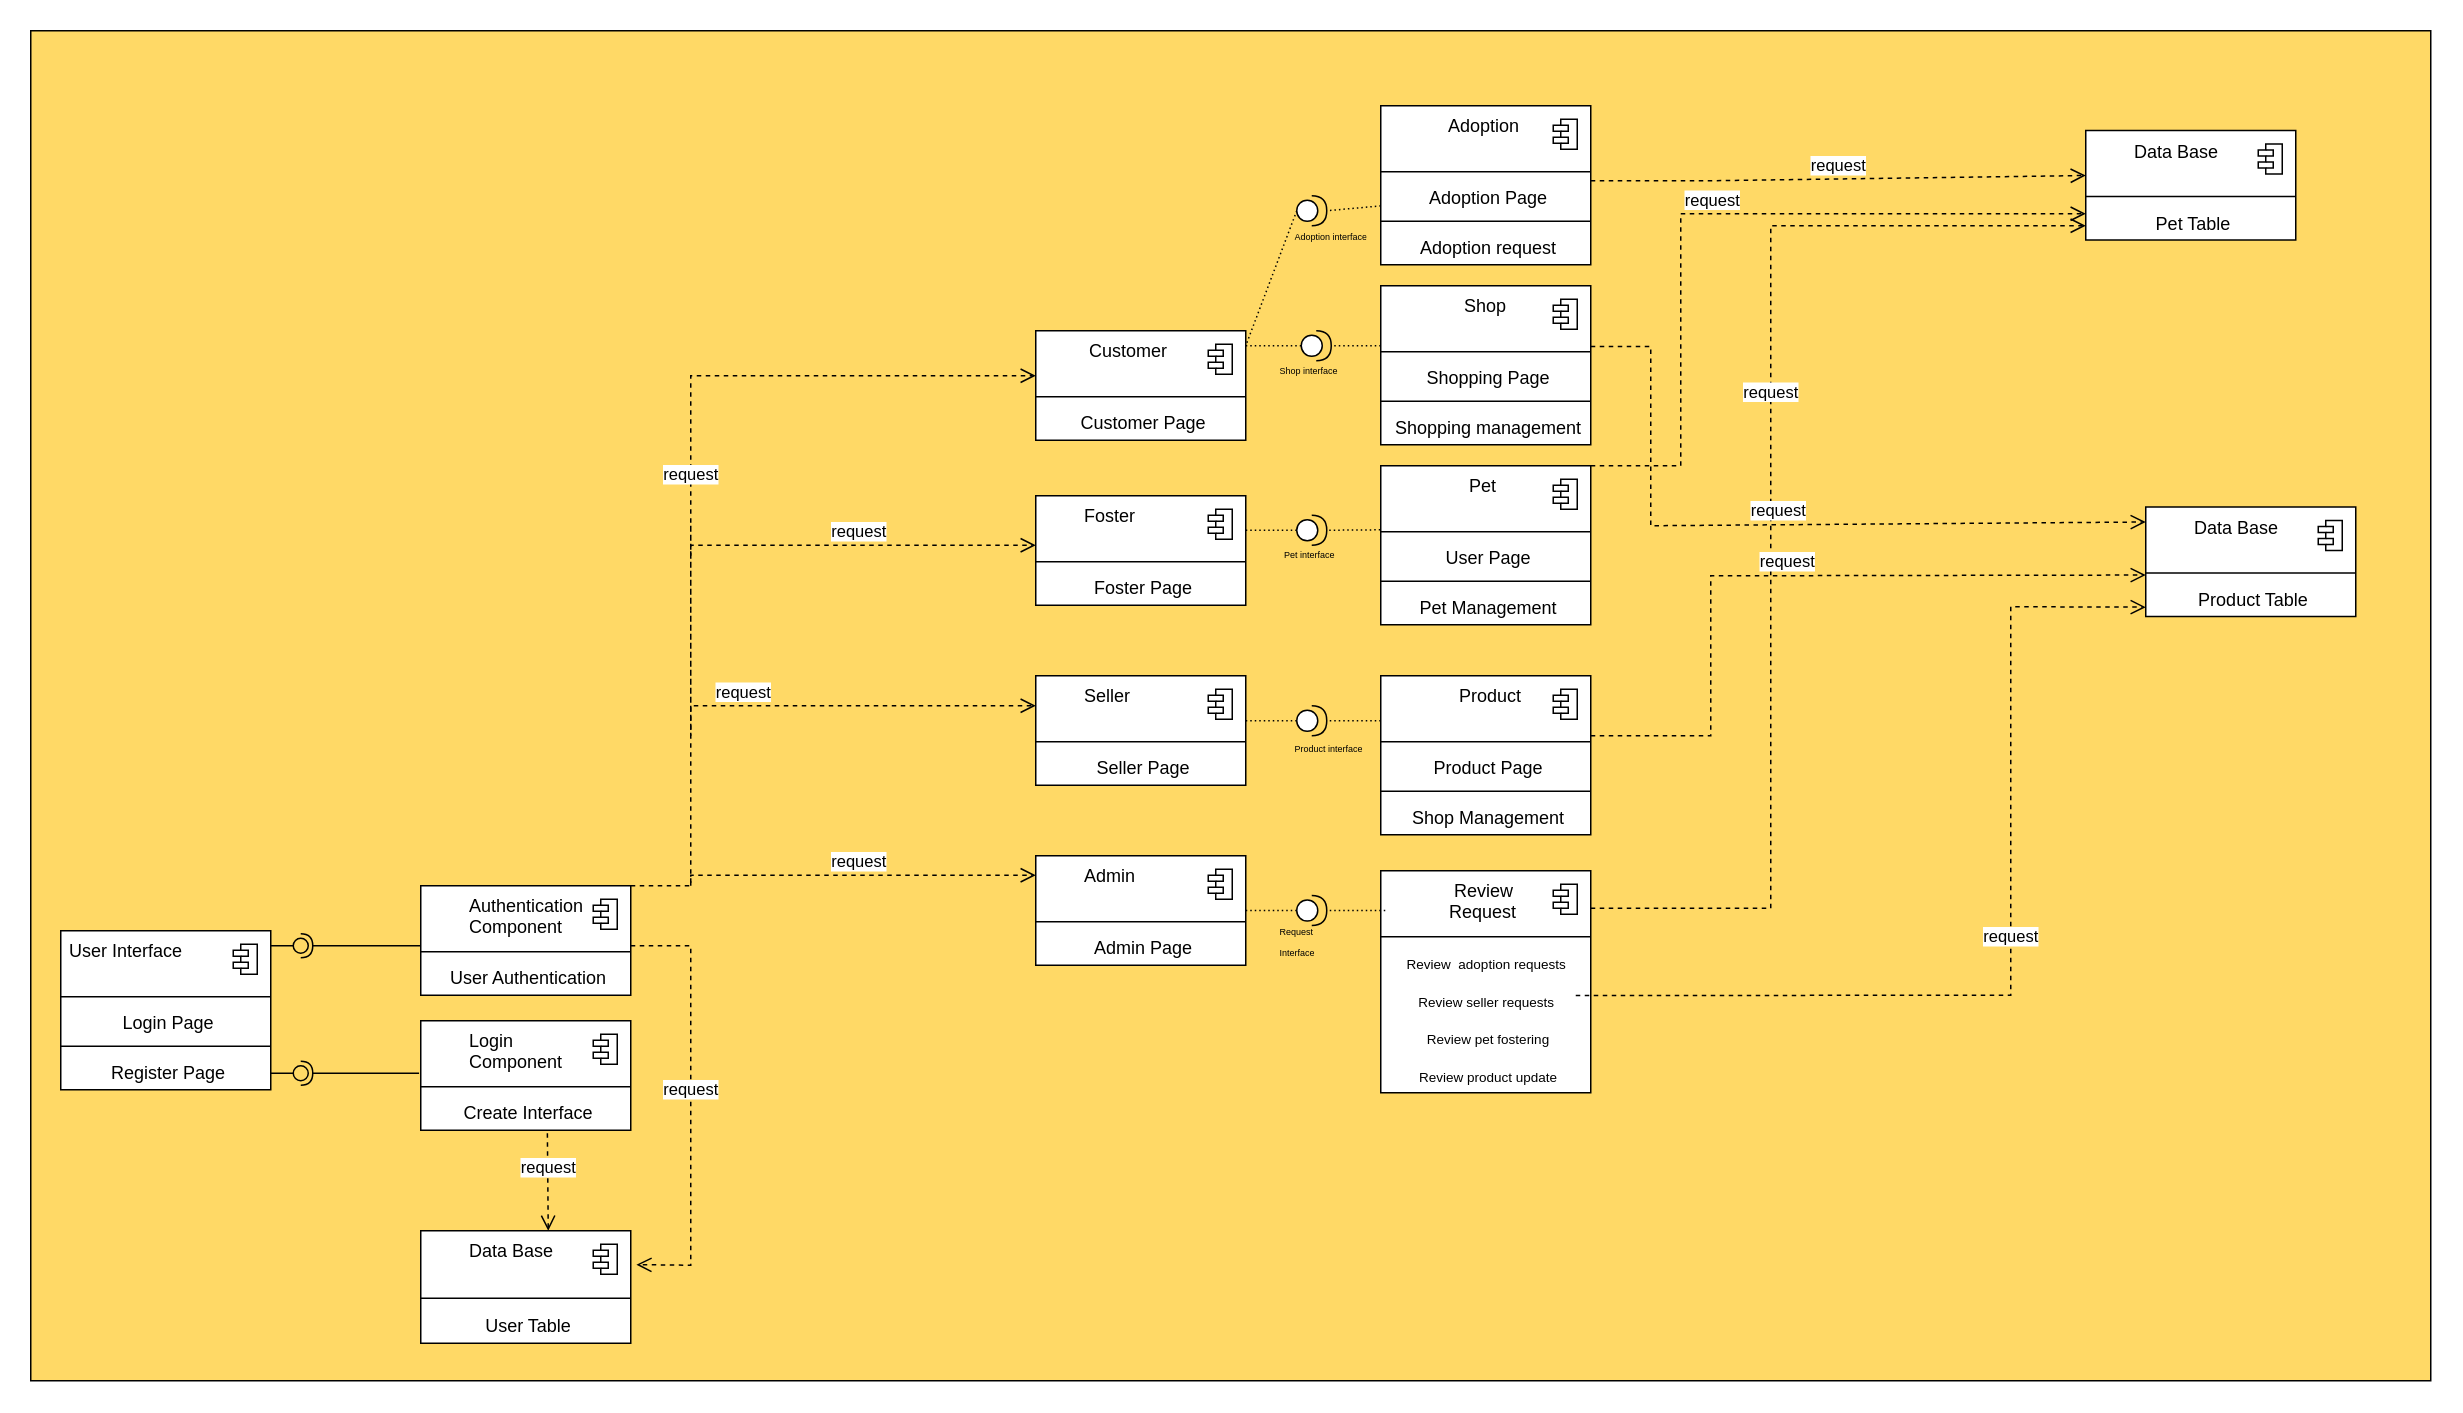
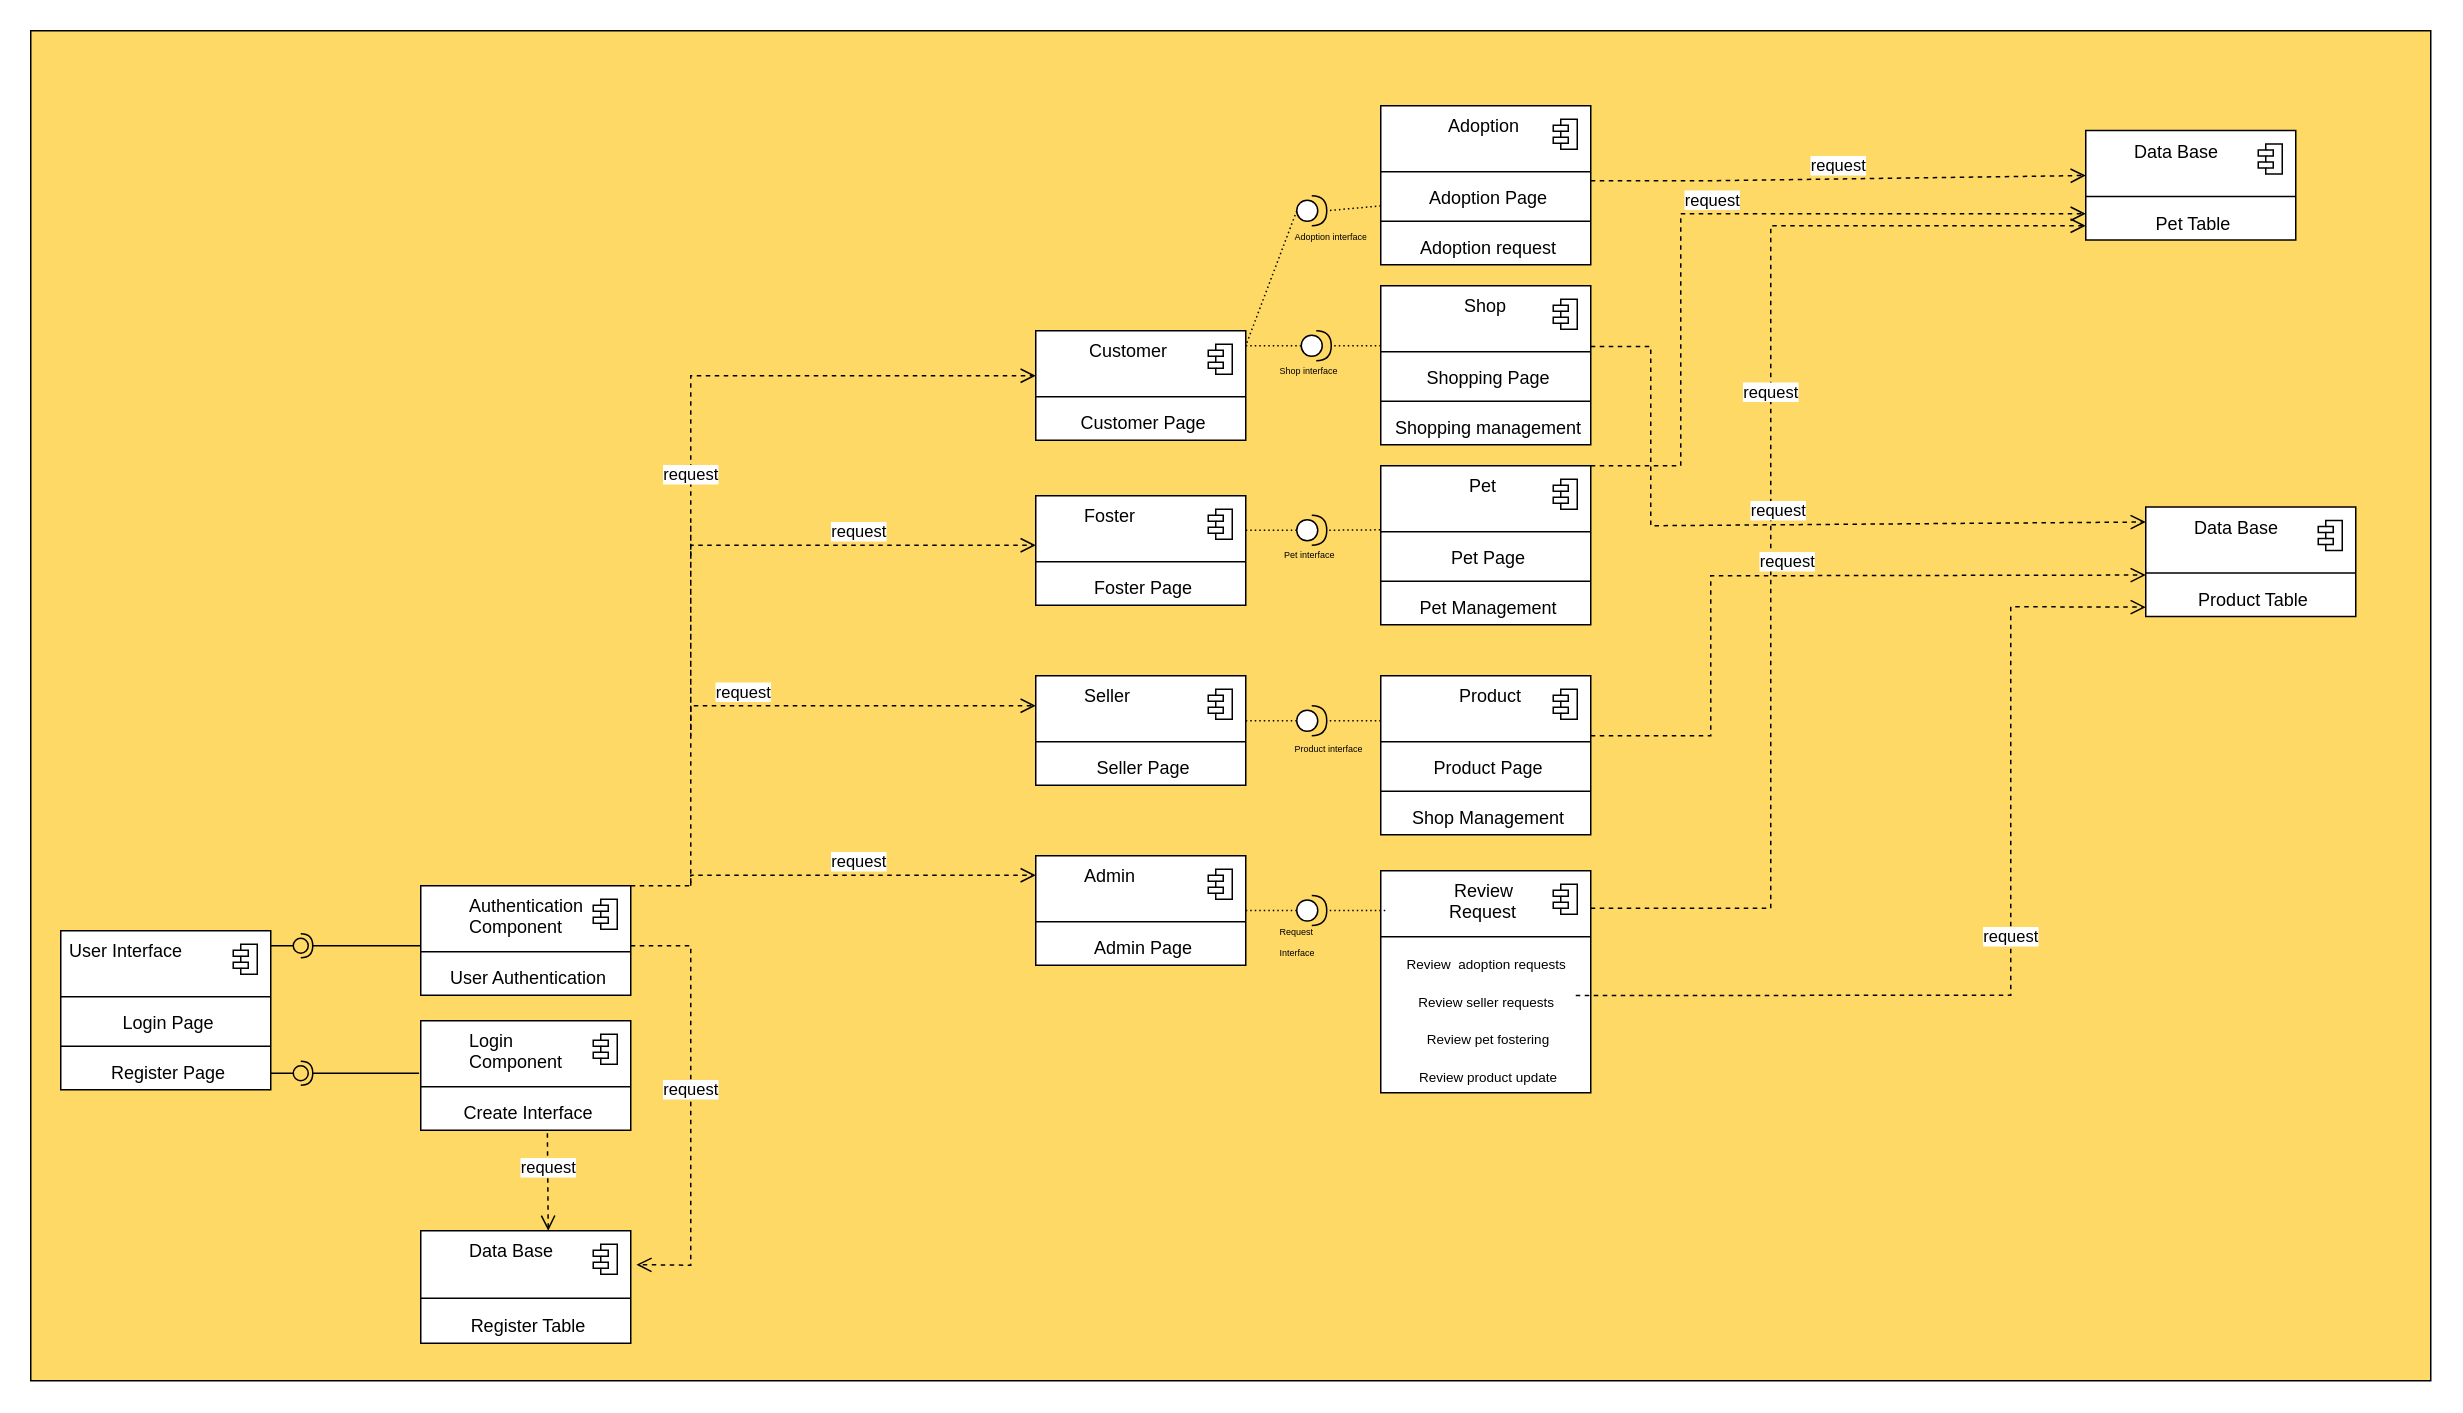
(1489, 559) -> (1489, 559)
(529, 1327) -> (529, 1327)
